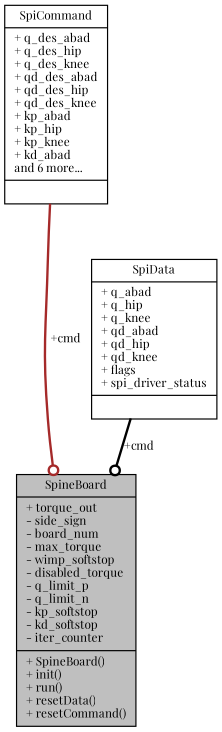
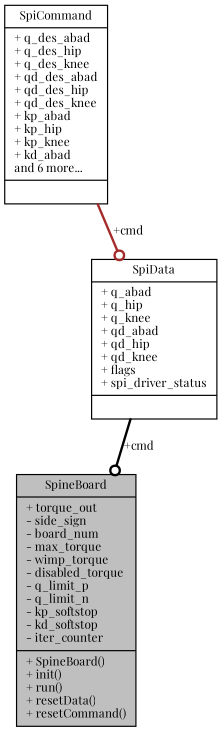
(45, 335) -> (107, 227)
(71, 560) -> (67, 560)
